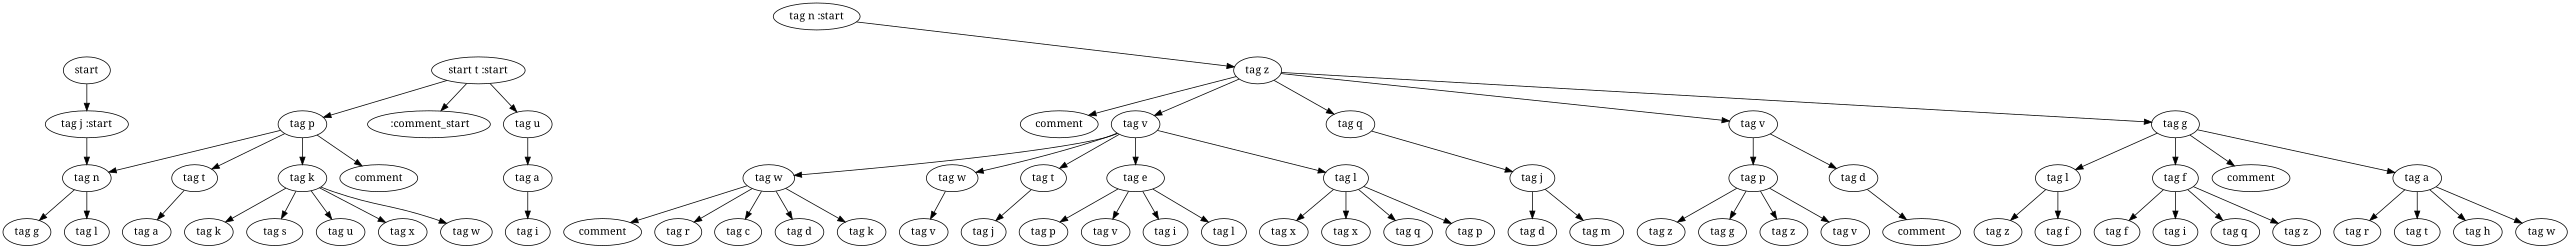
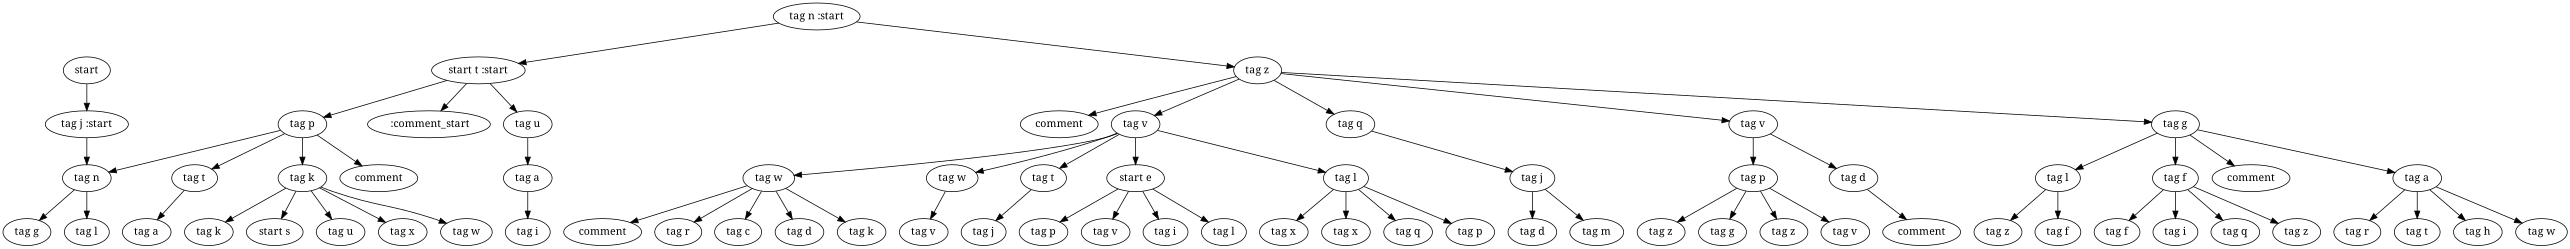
none -> (653, 43)
(1136, 178) -> (1136, 178)
(275, 232) -> (275, 232)
